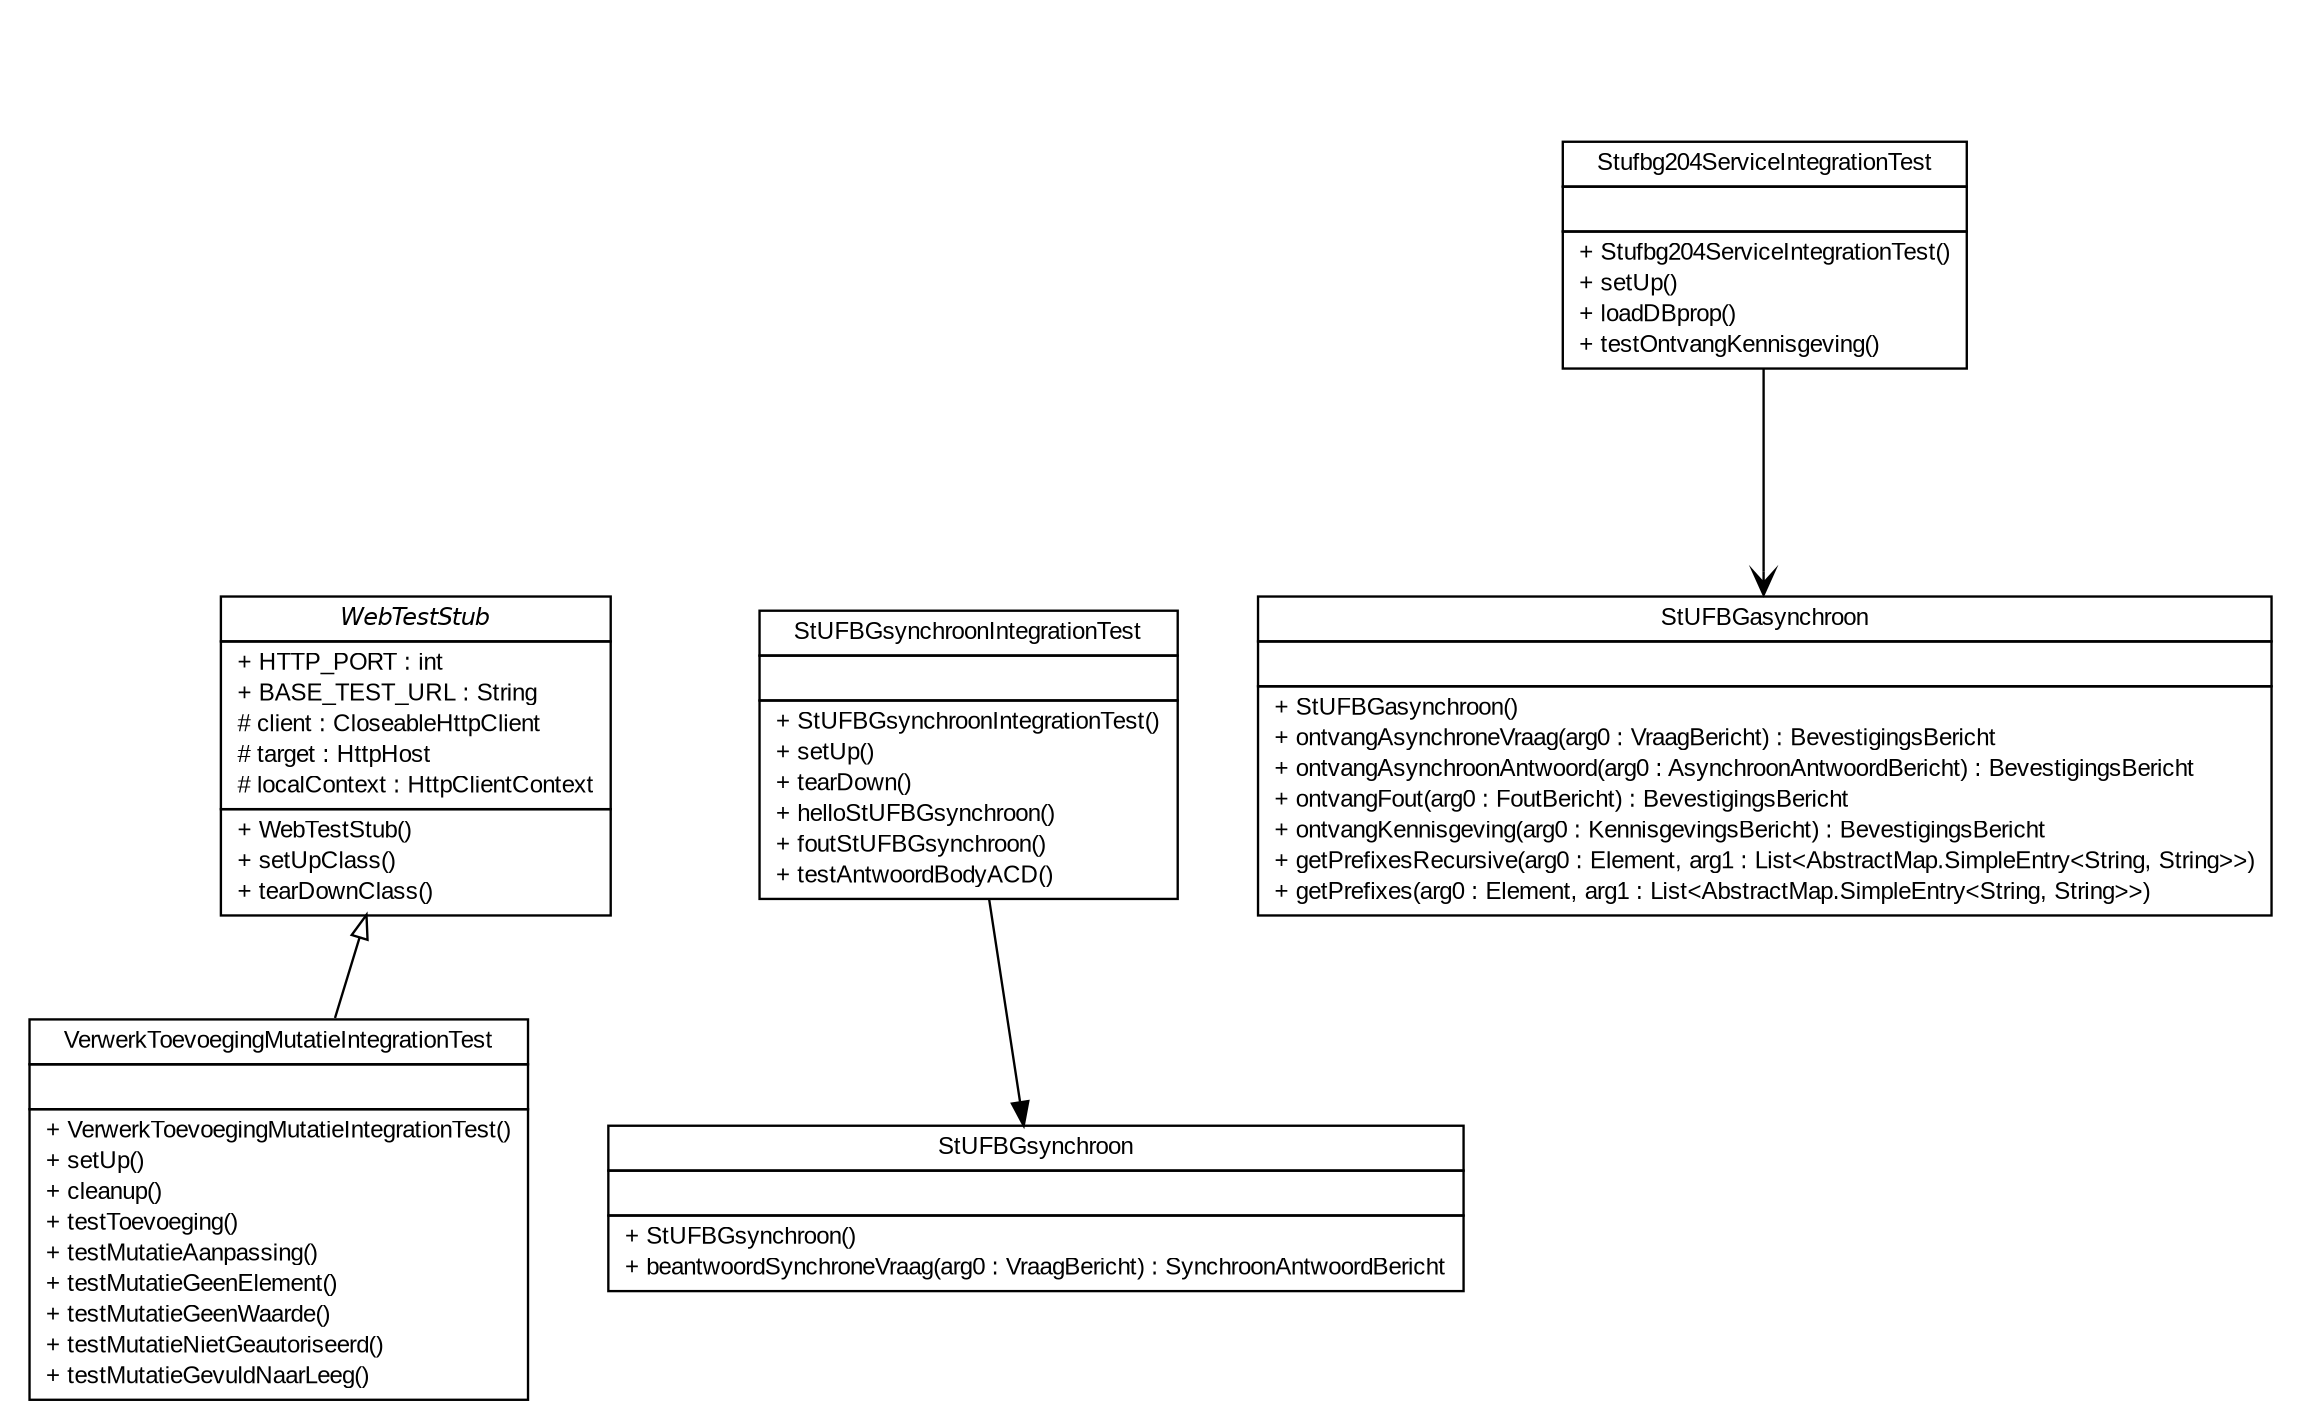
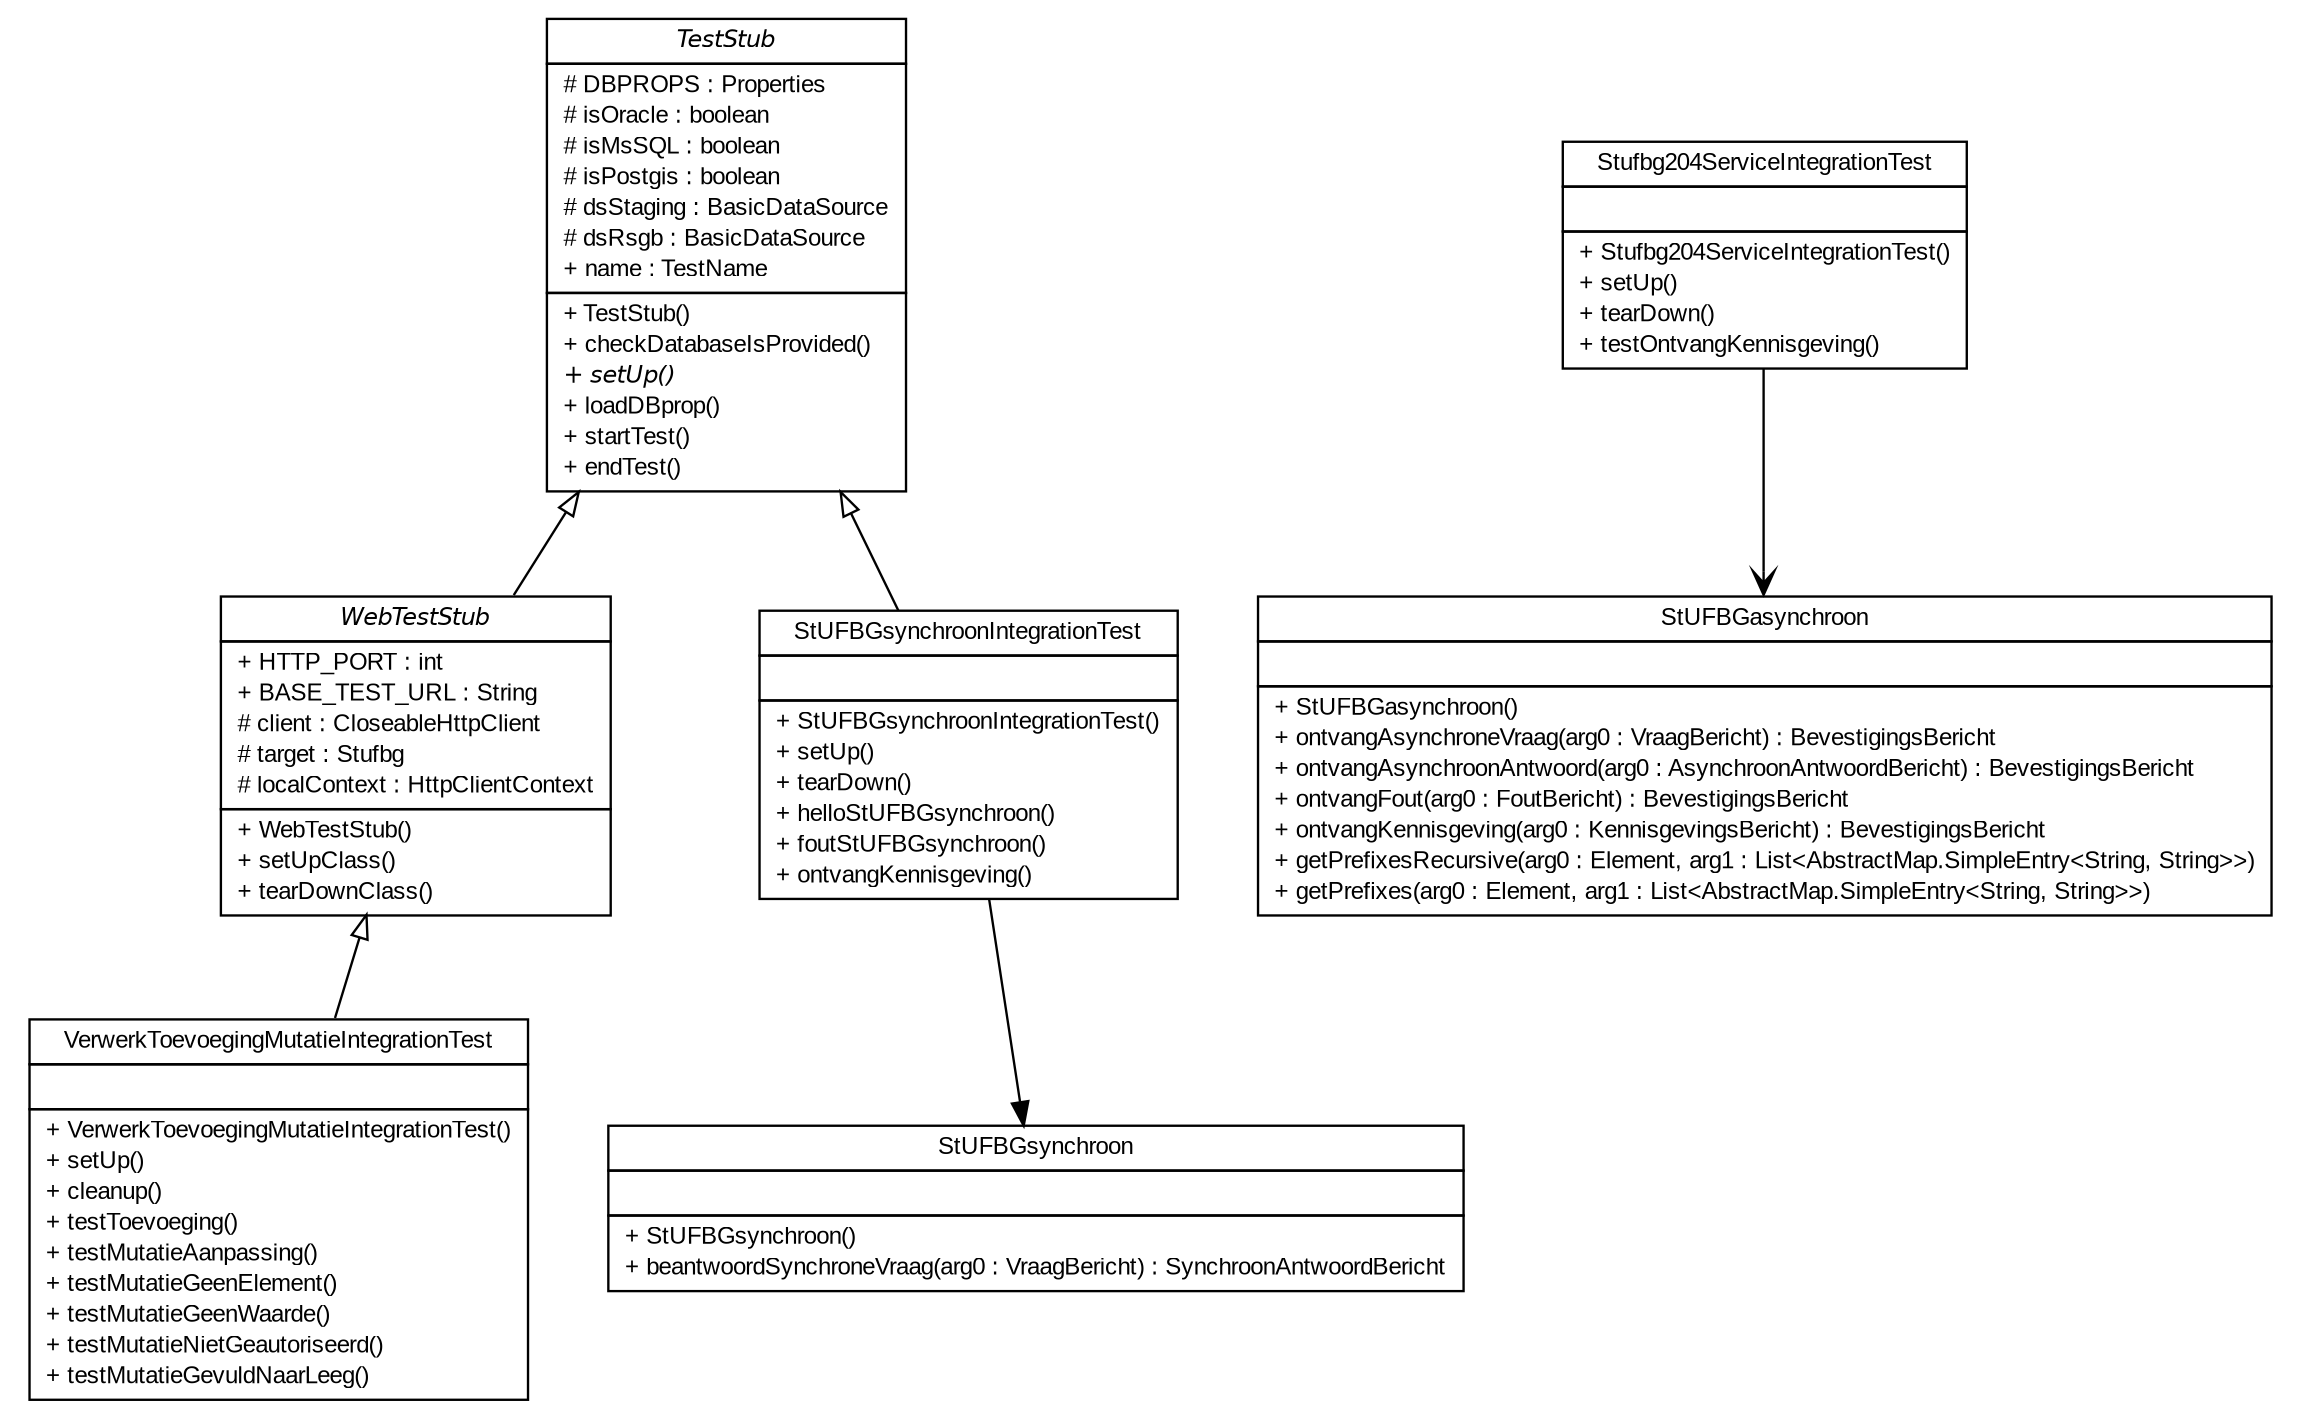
none -> (726, 255)
(1658, 314) -> (1648, 314)
(334, 755) -> (321, 755)
(915, 875) -> (905, 875)
